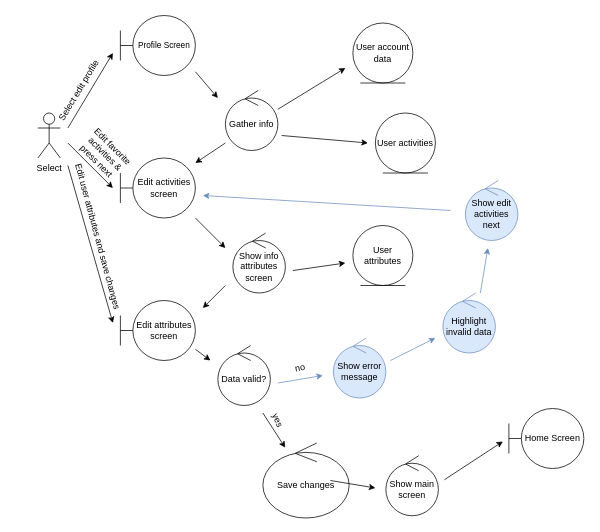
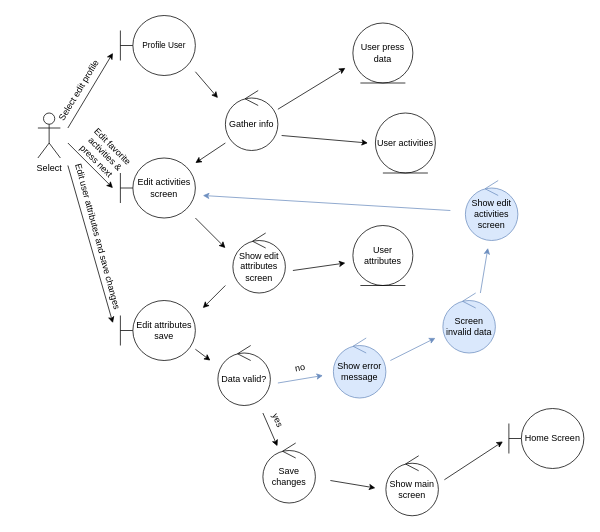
(164, 45) -> (164, 45)
(383, 53) -> (383, 53)
(492, 214) -> (492, 214)
(259, 267) -> (259, 267)
(469, 327) -> (469, 327)
(164, 330) -> (164, 330)
(306, 480) -> (289, 473)
